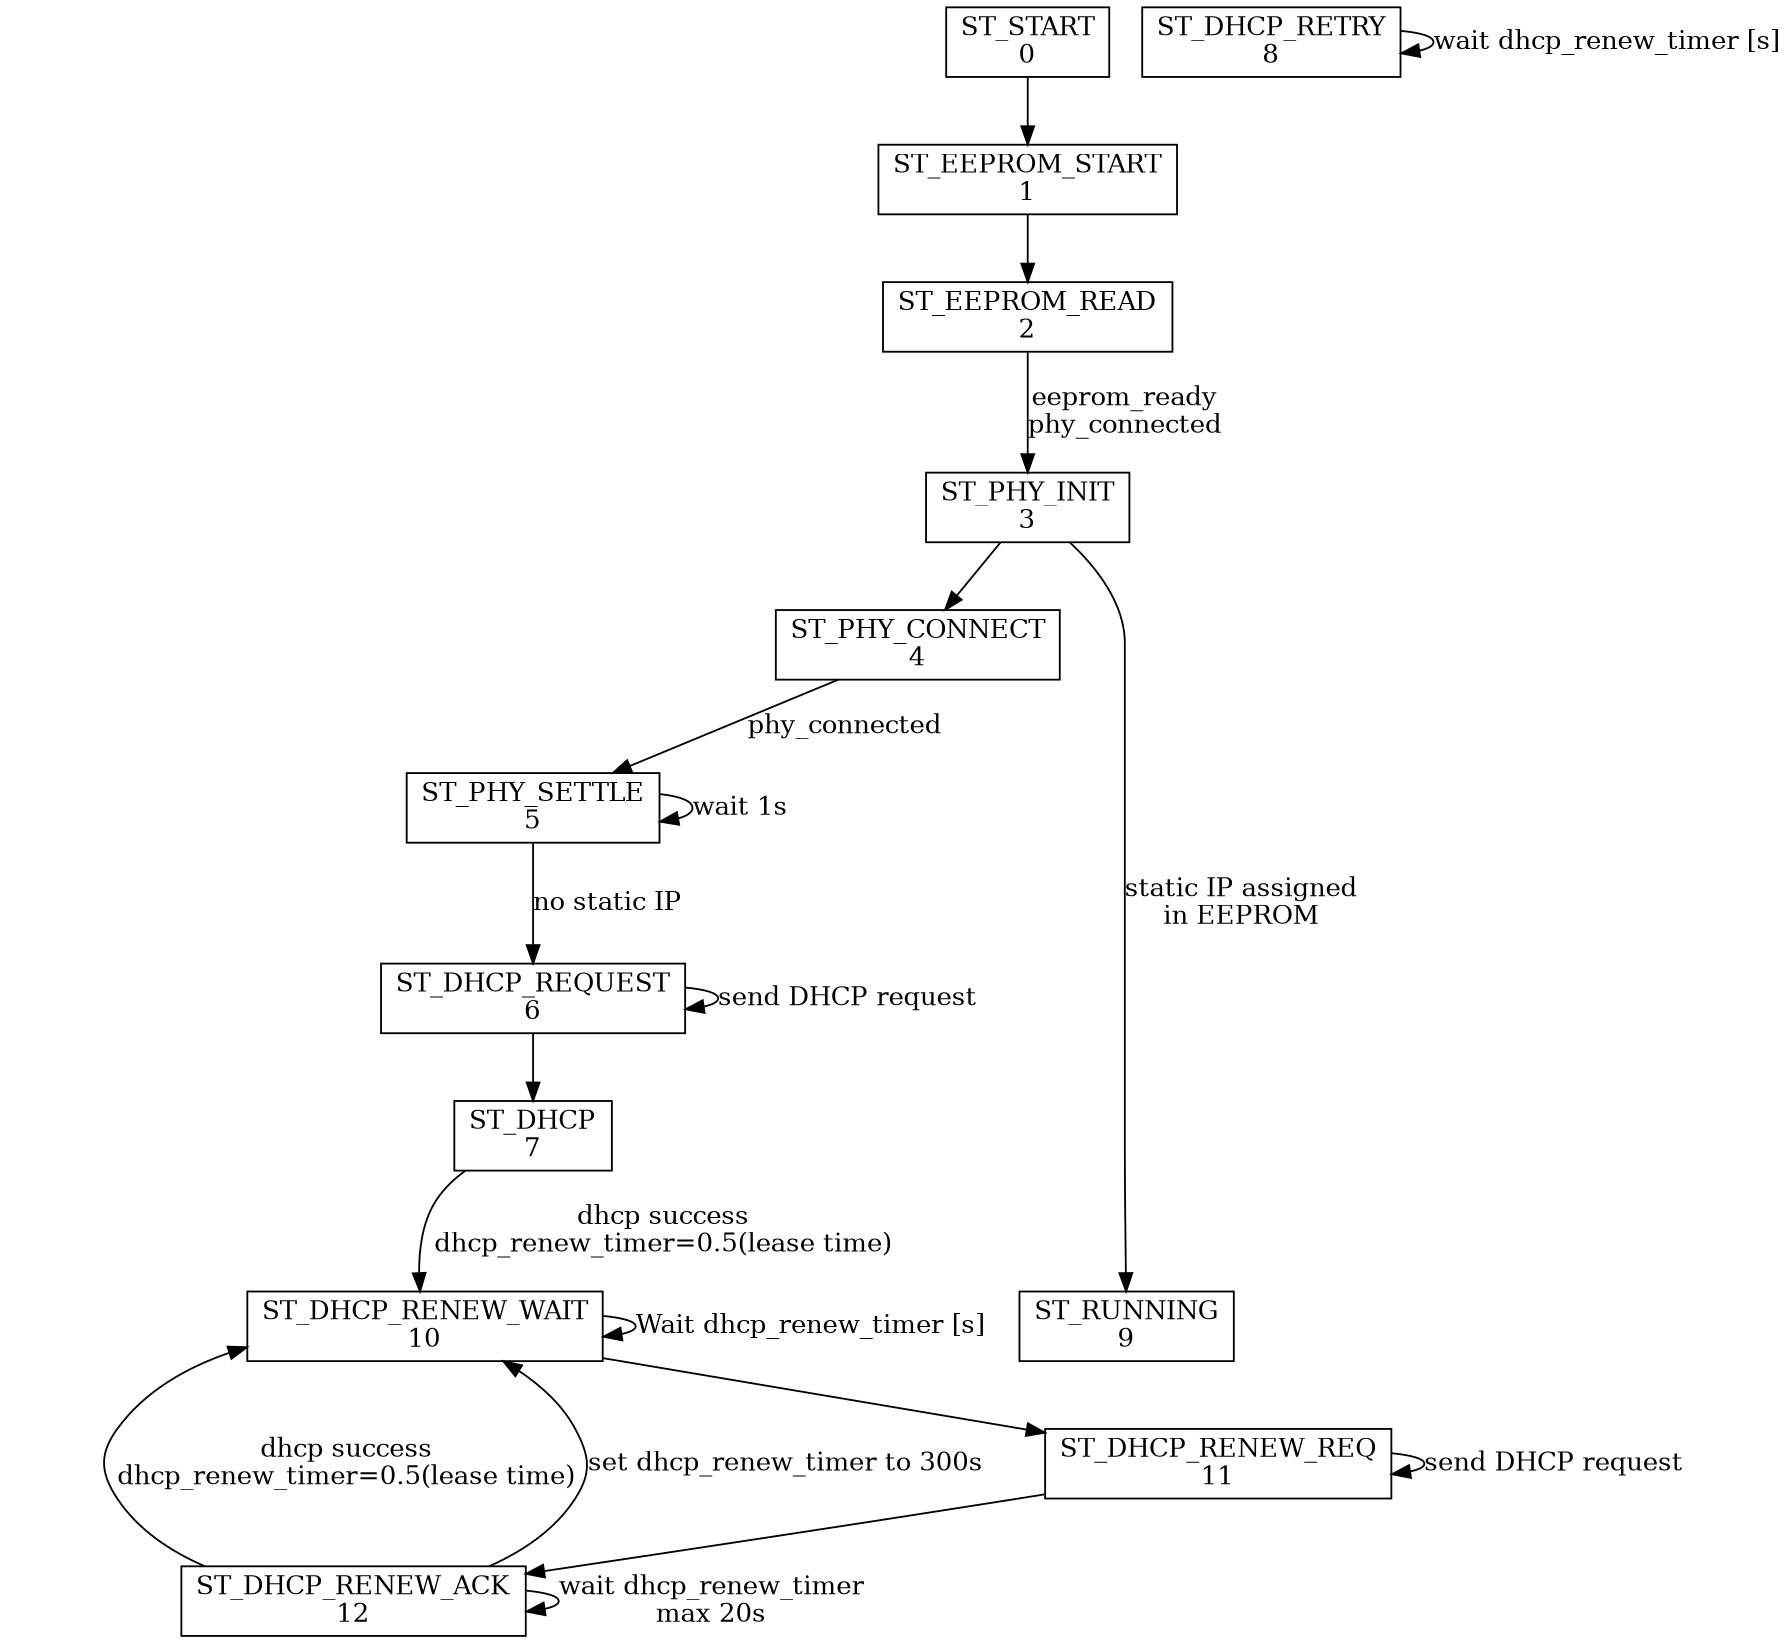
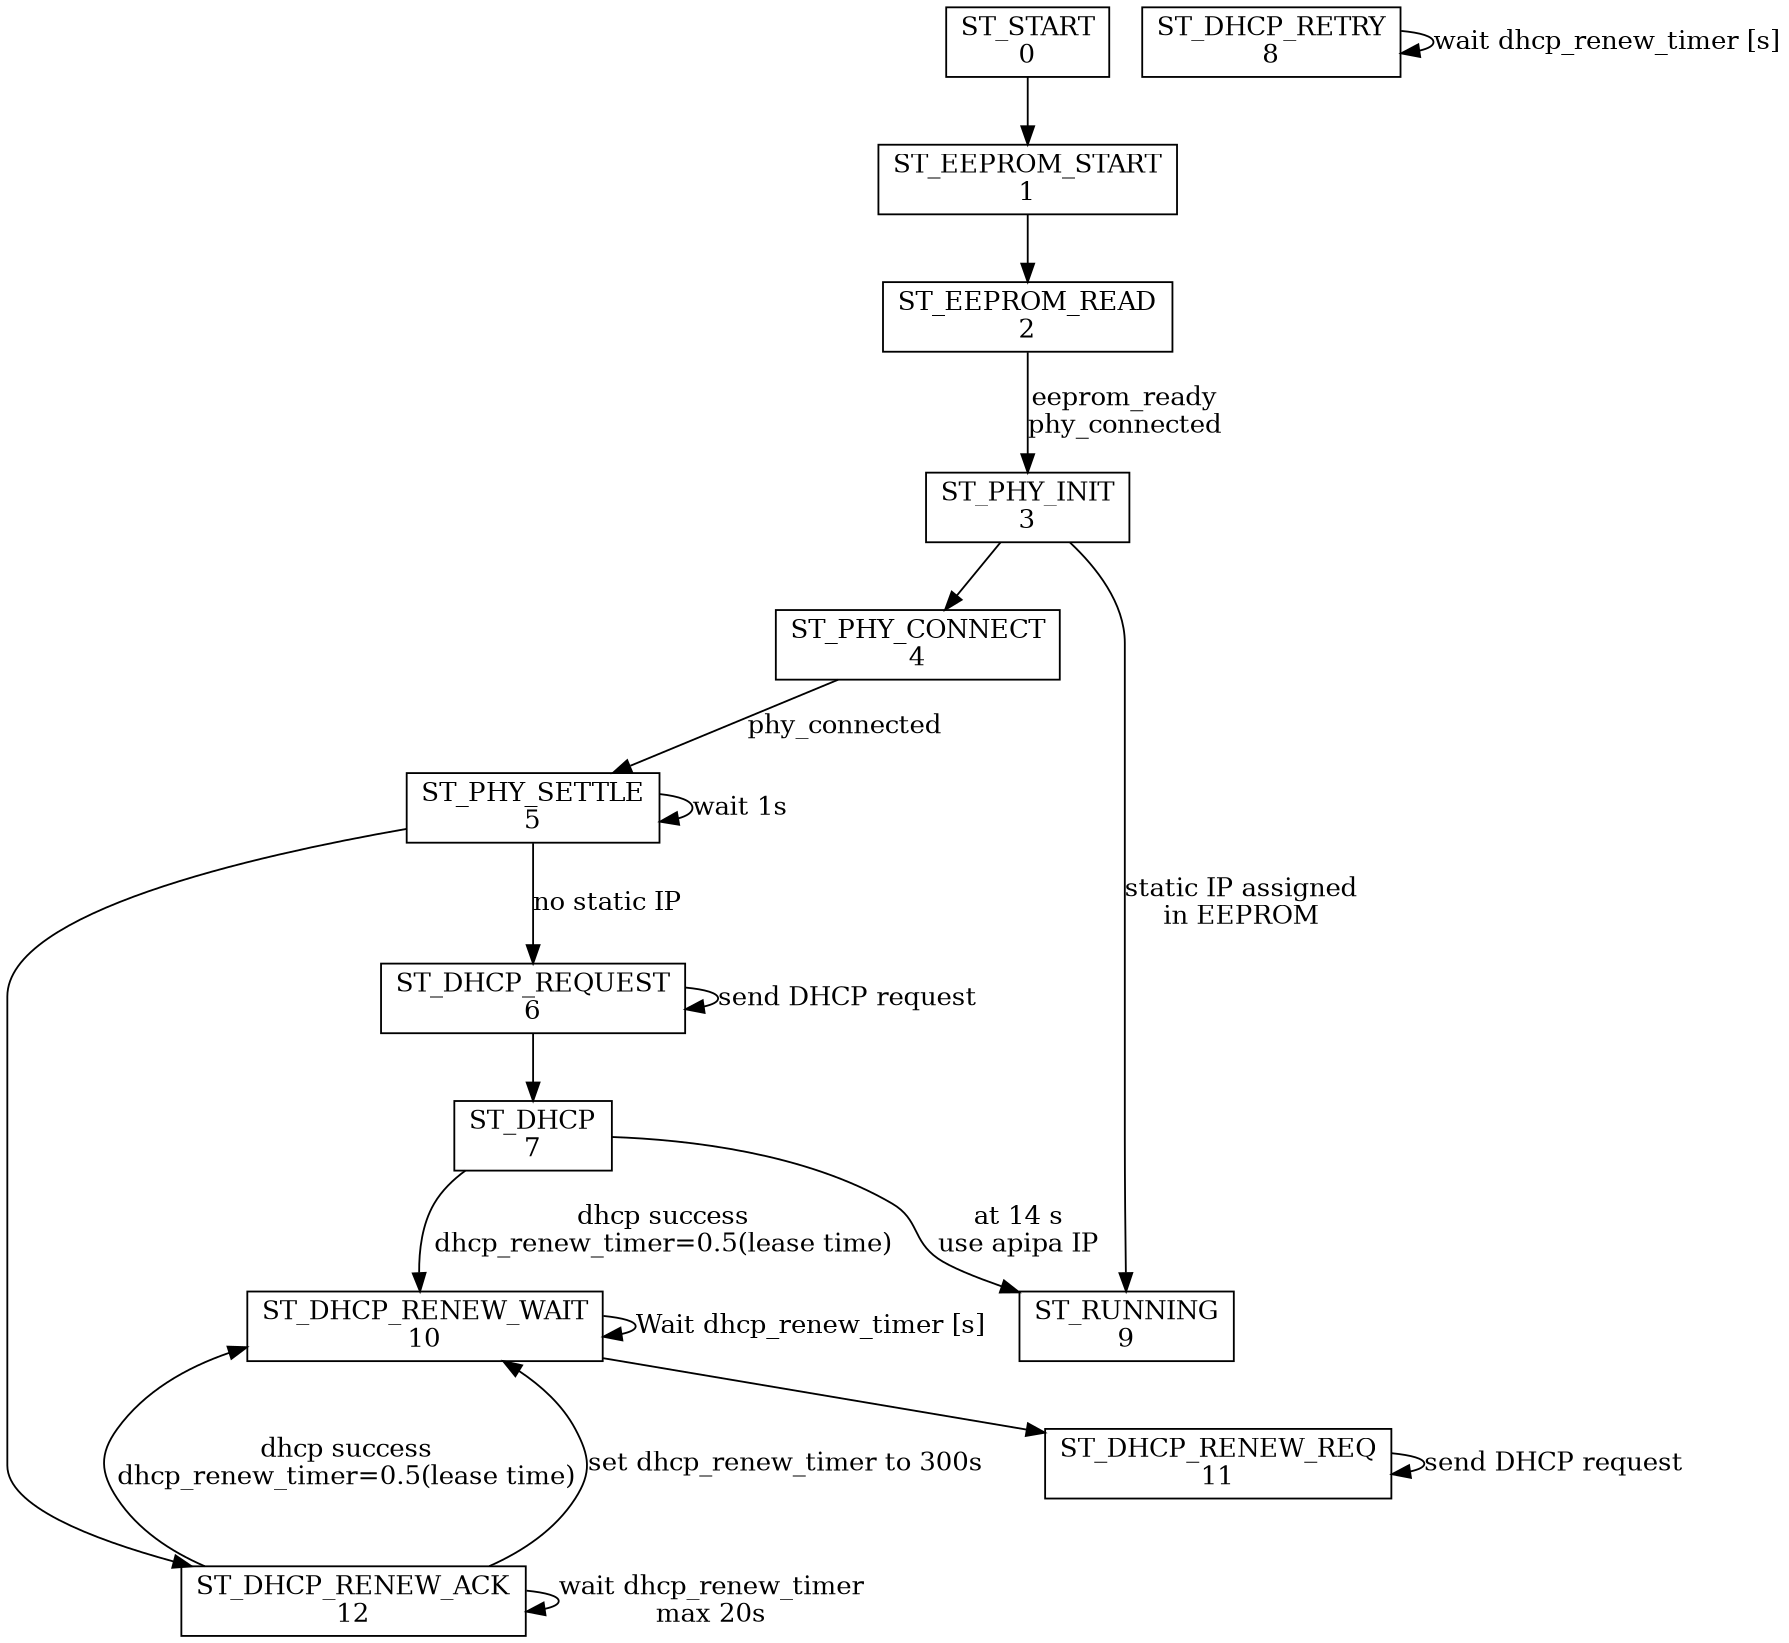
none -> (825, 1173)
(795, 1533) -> (7, 1106)
